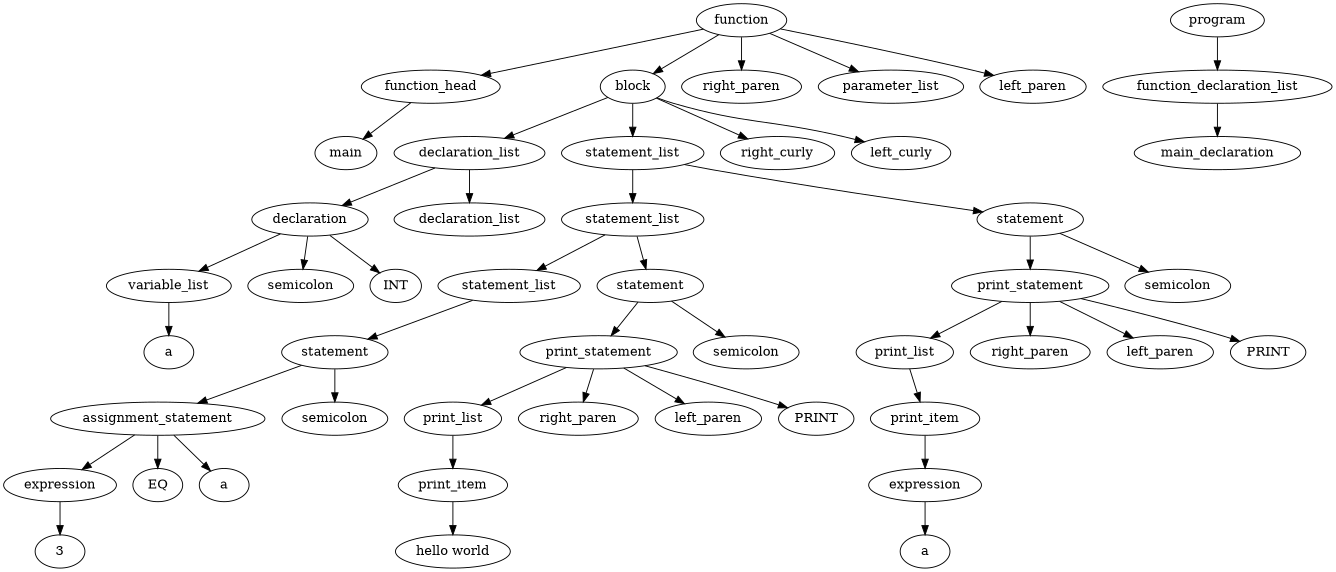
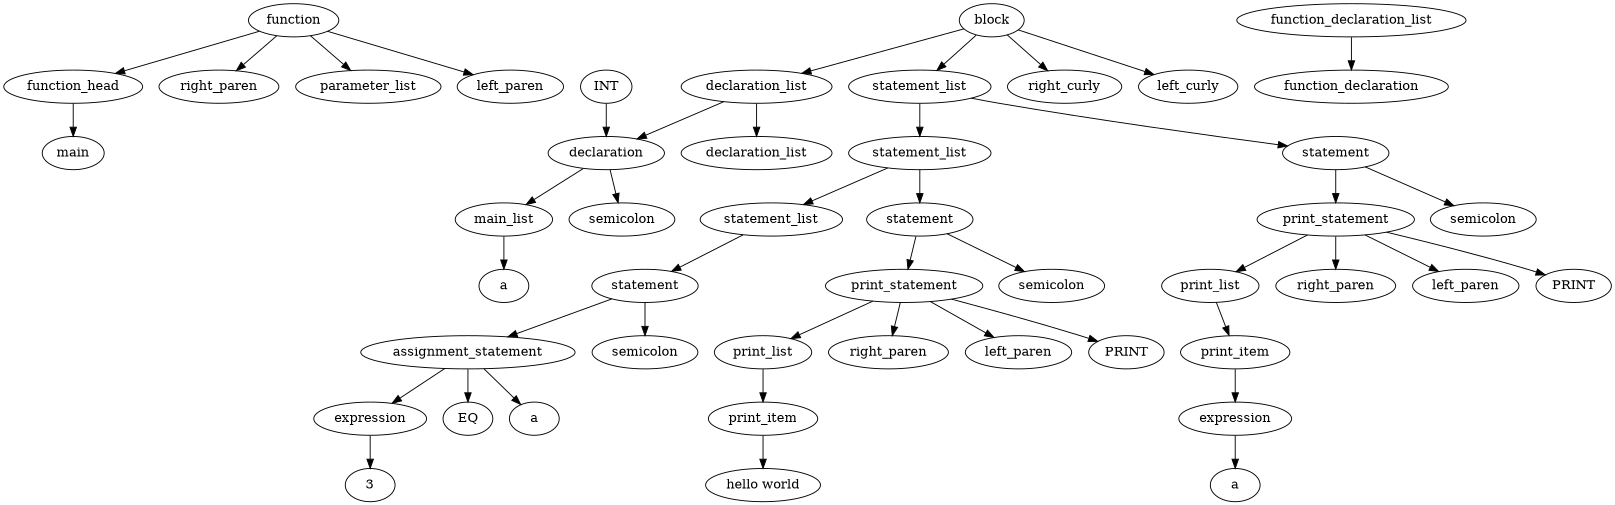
(1217, 20) -> none
(690, 52) -> none
(1217, 153) -> (1351, 87)
(351, 251) -> (606, 115)
(169, 286) -> (504, 219)
